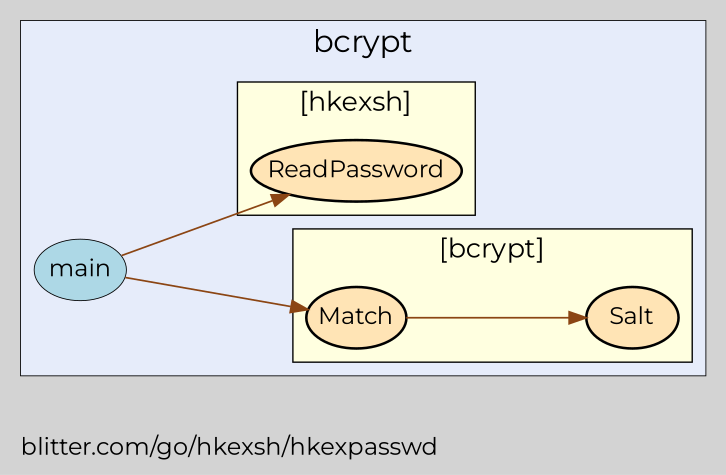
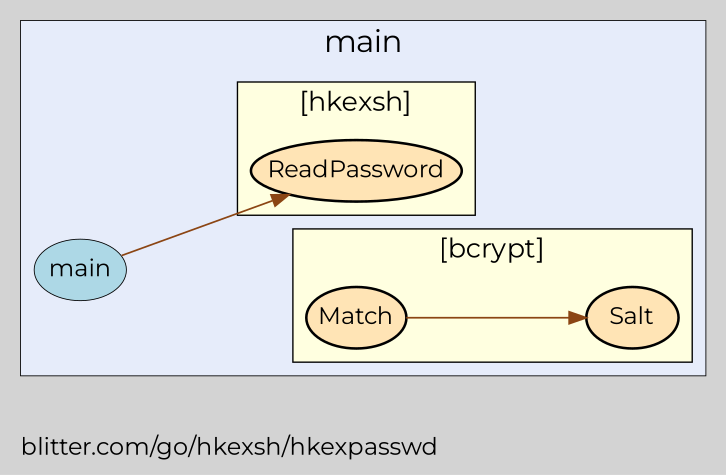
(363, 44) -> (363, 44)
(208, 292) -> none
